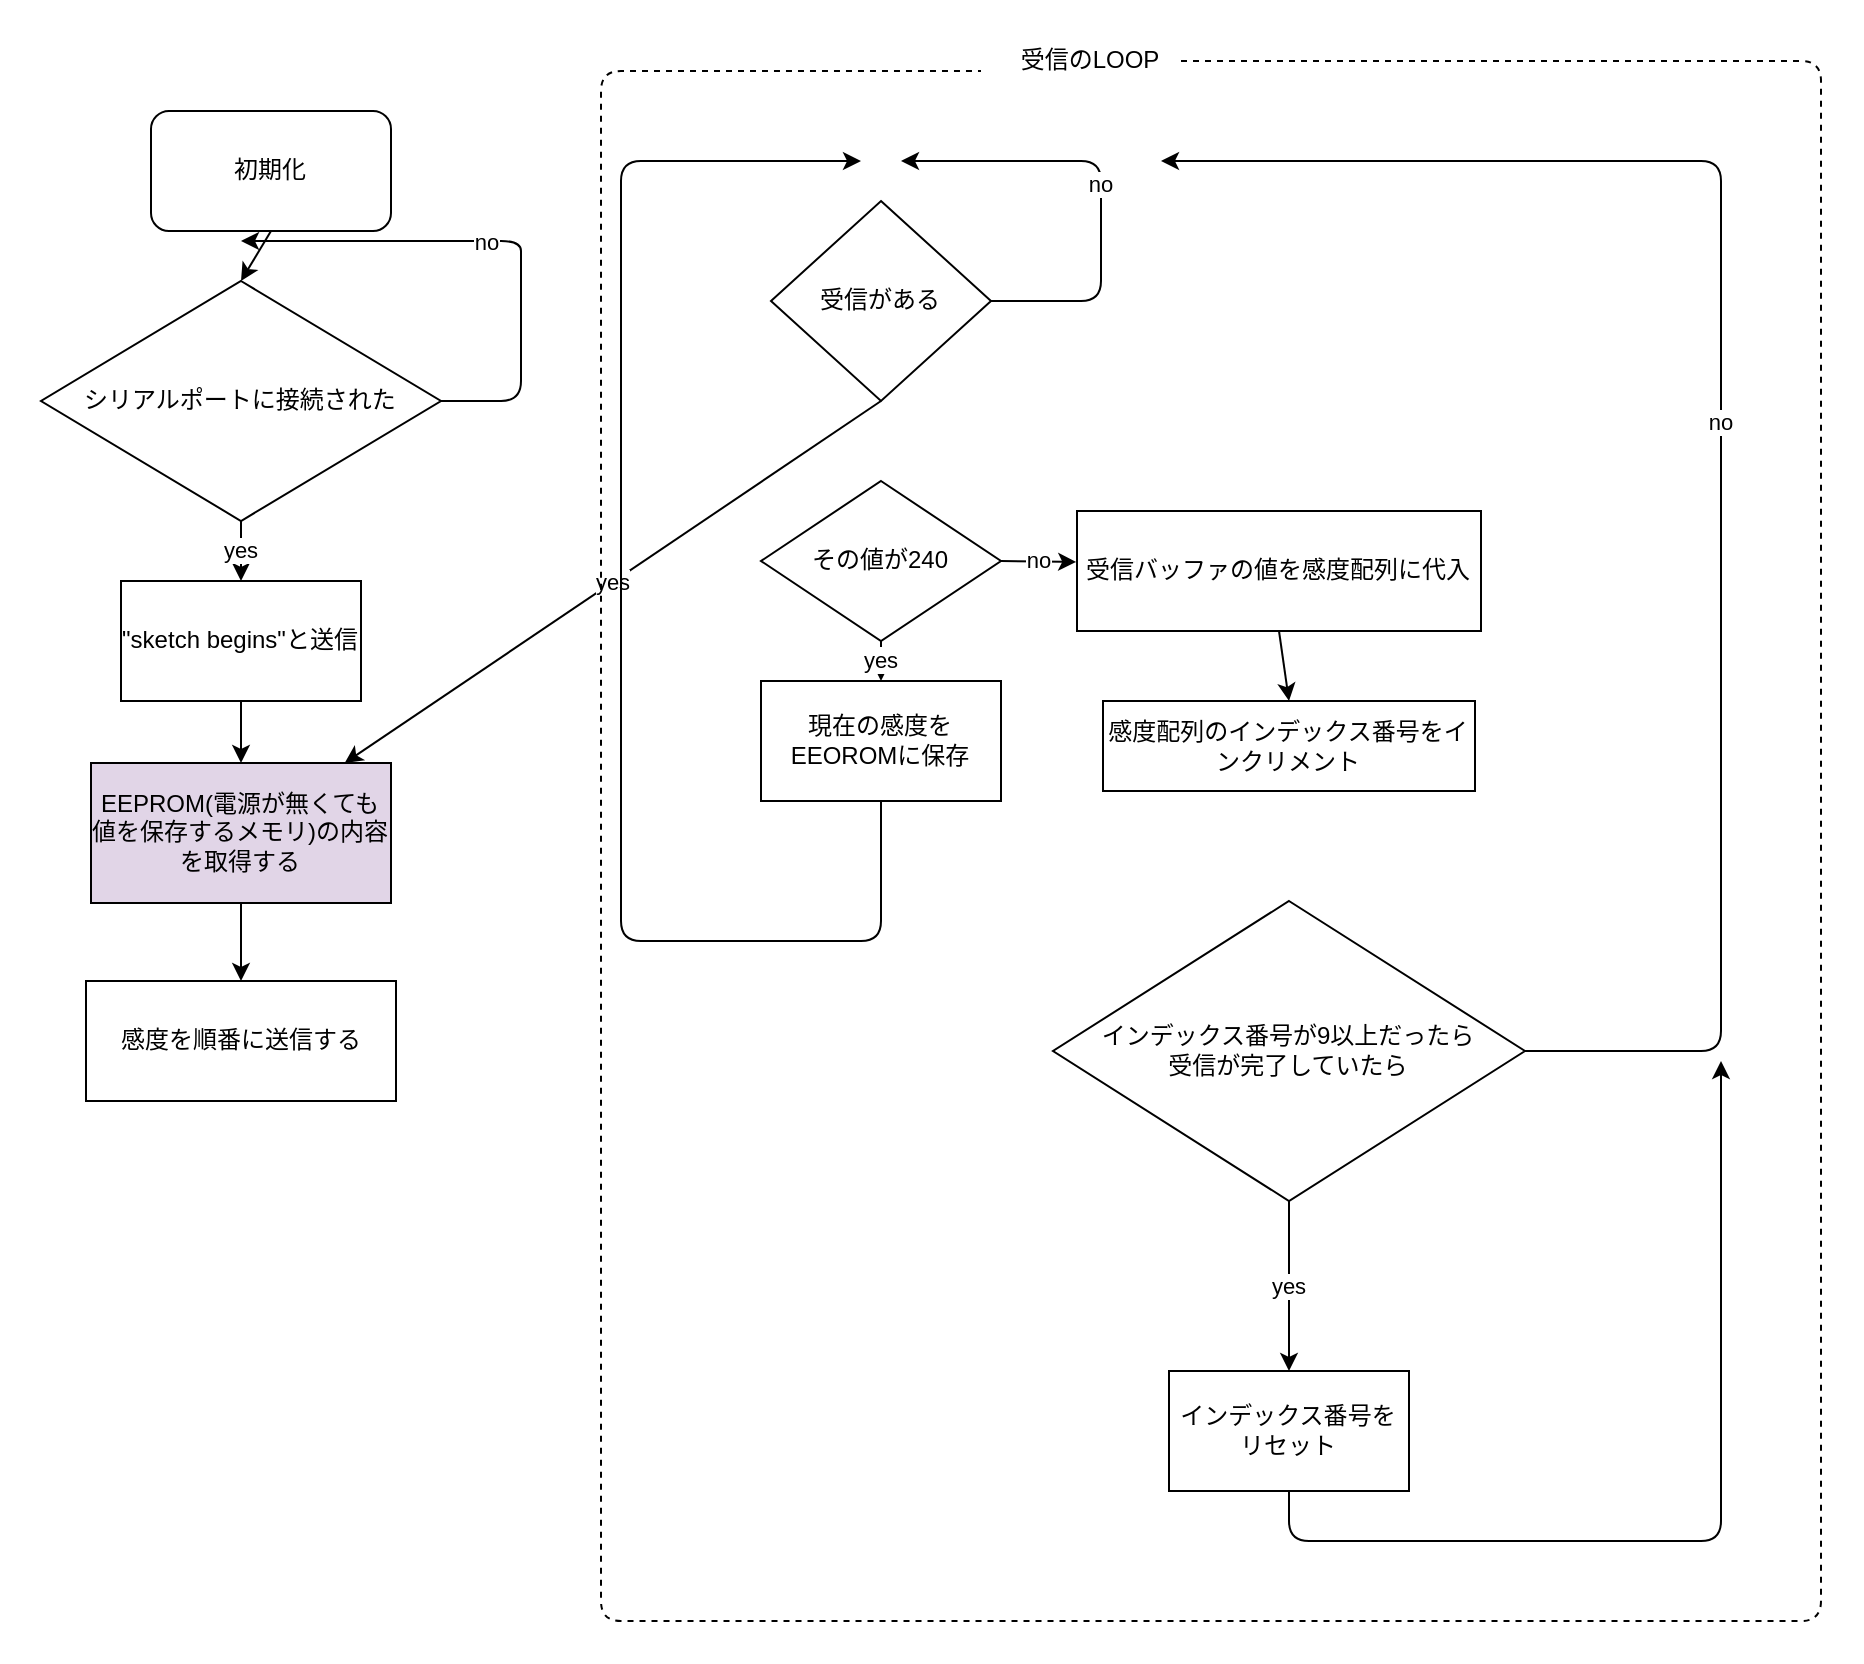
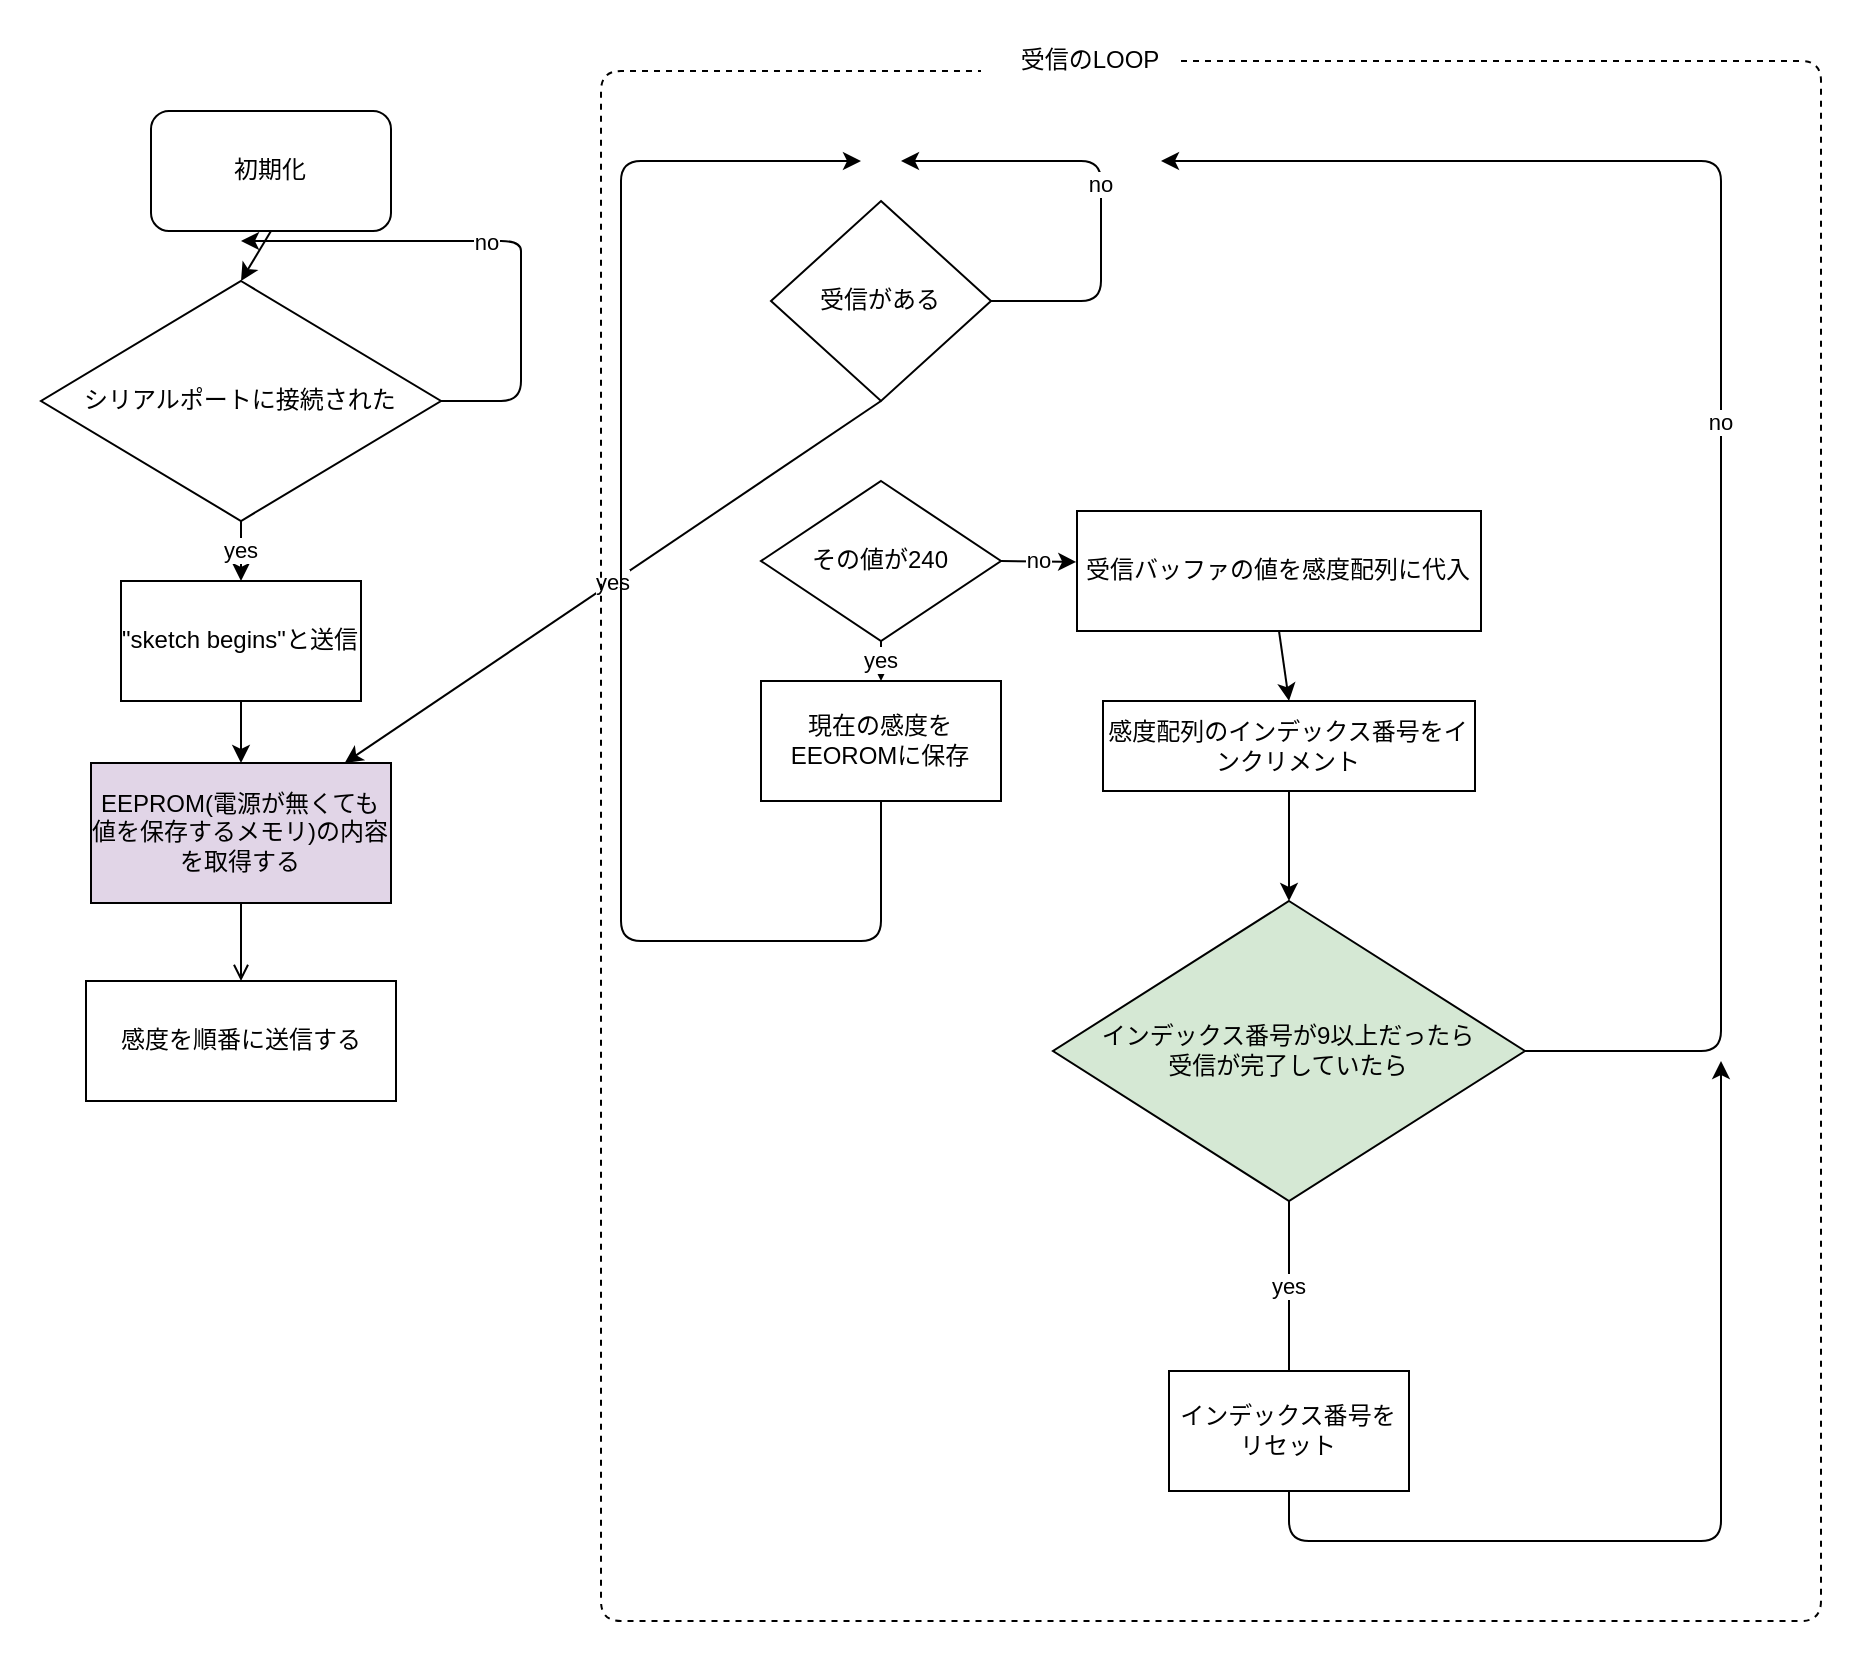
none -> (1289, 839)
(241, 966) -> (241, 968)
(1289, 1051) -> (1289, 1051)
(1289, 1356) -> (1289, 1361)
